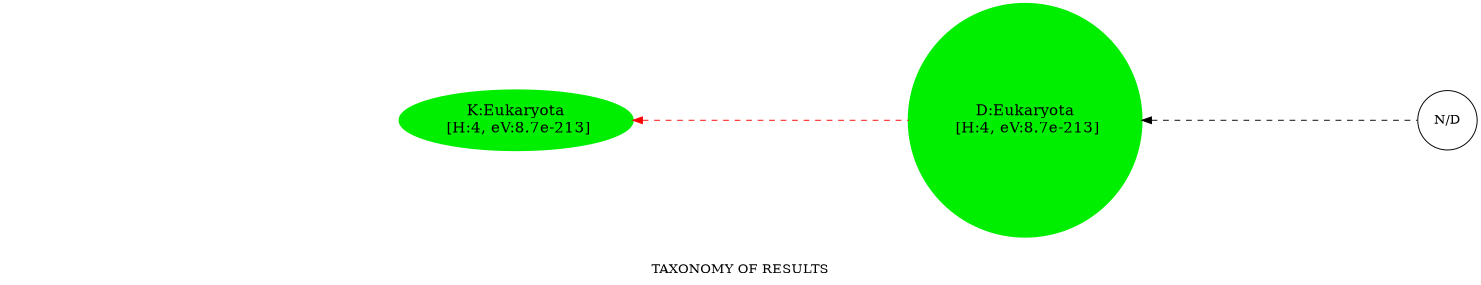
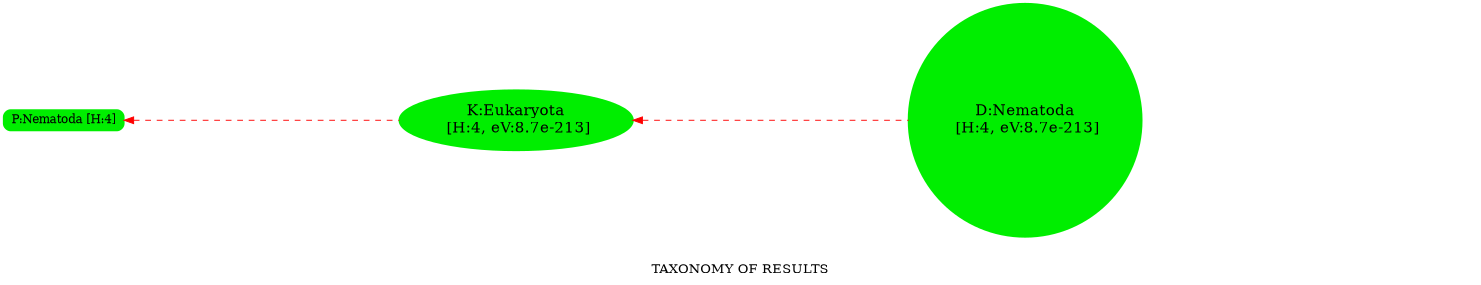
none -> (64, 120)
(1025, 120) -> (1025, 120)
(1447, 120) -> none
